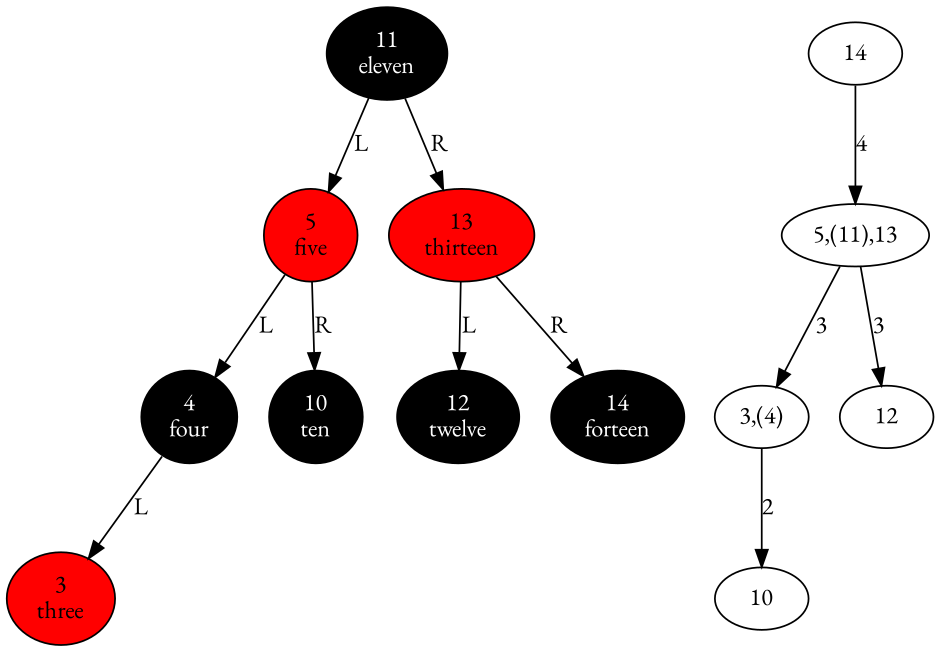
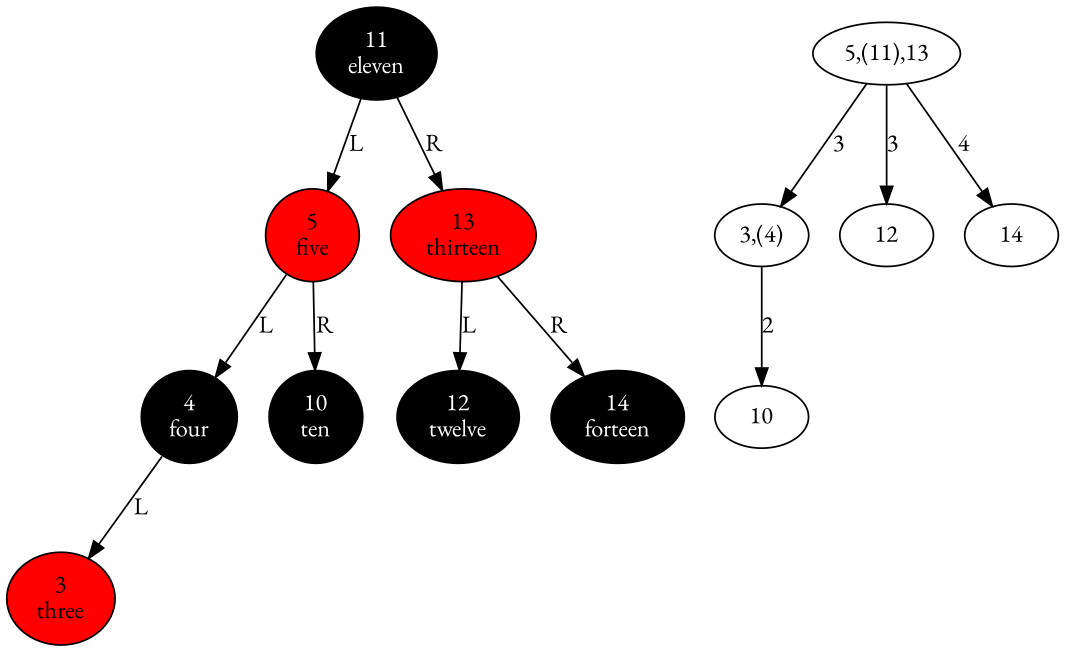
(855, 136) -> (945, 138)
